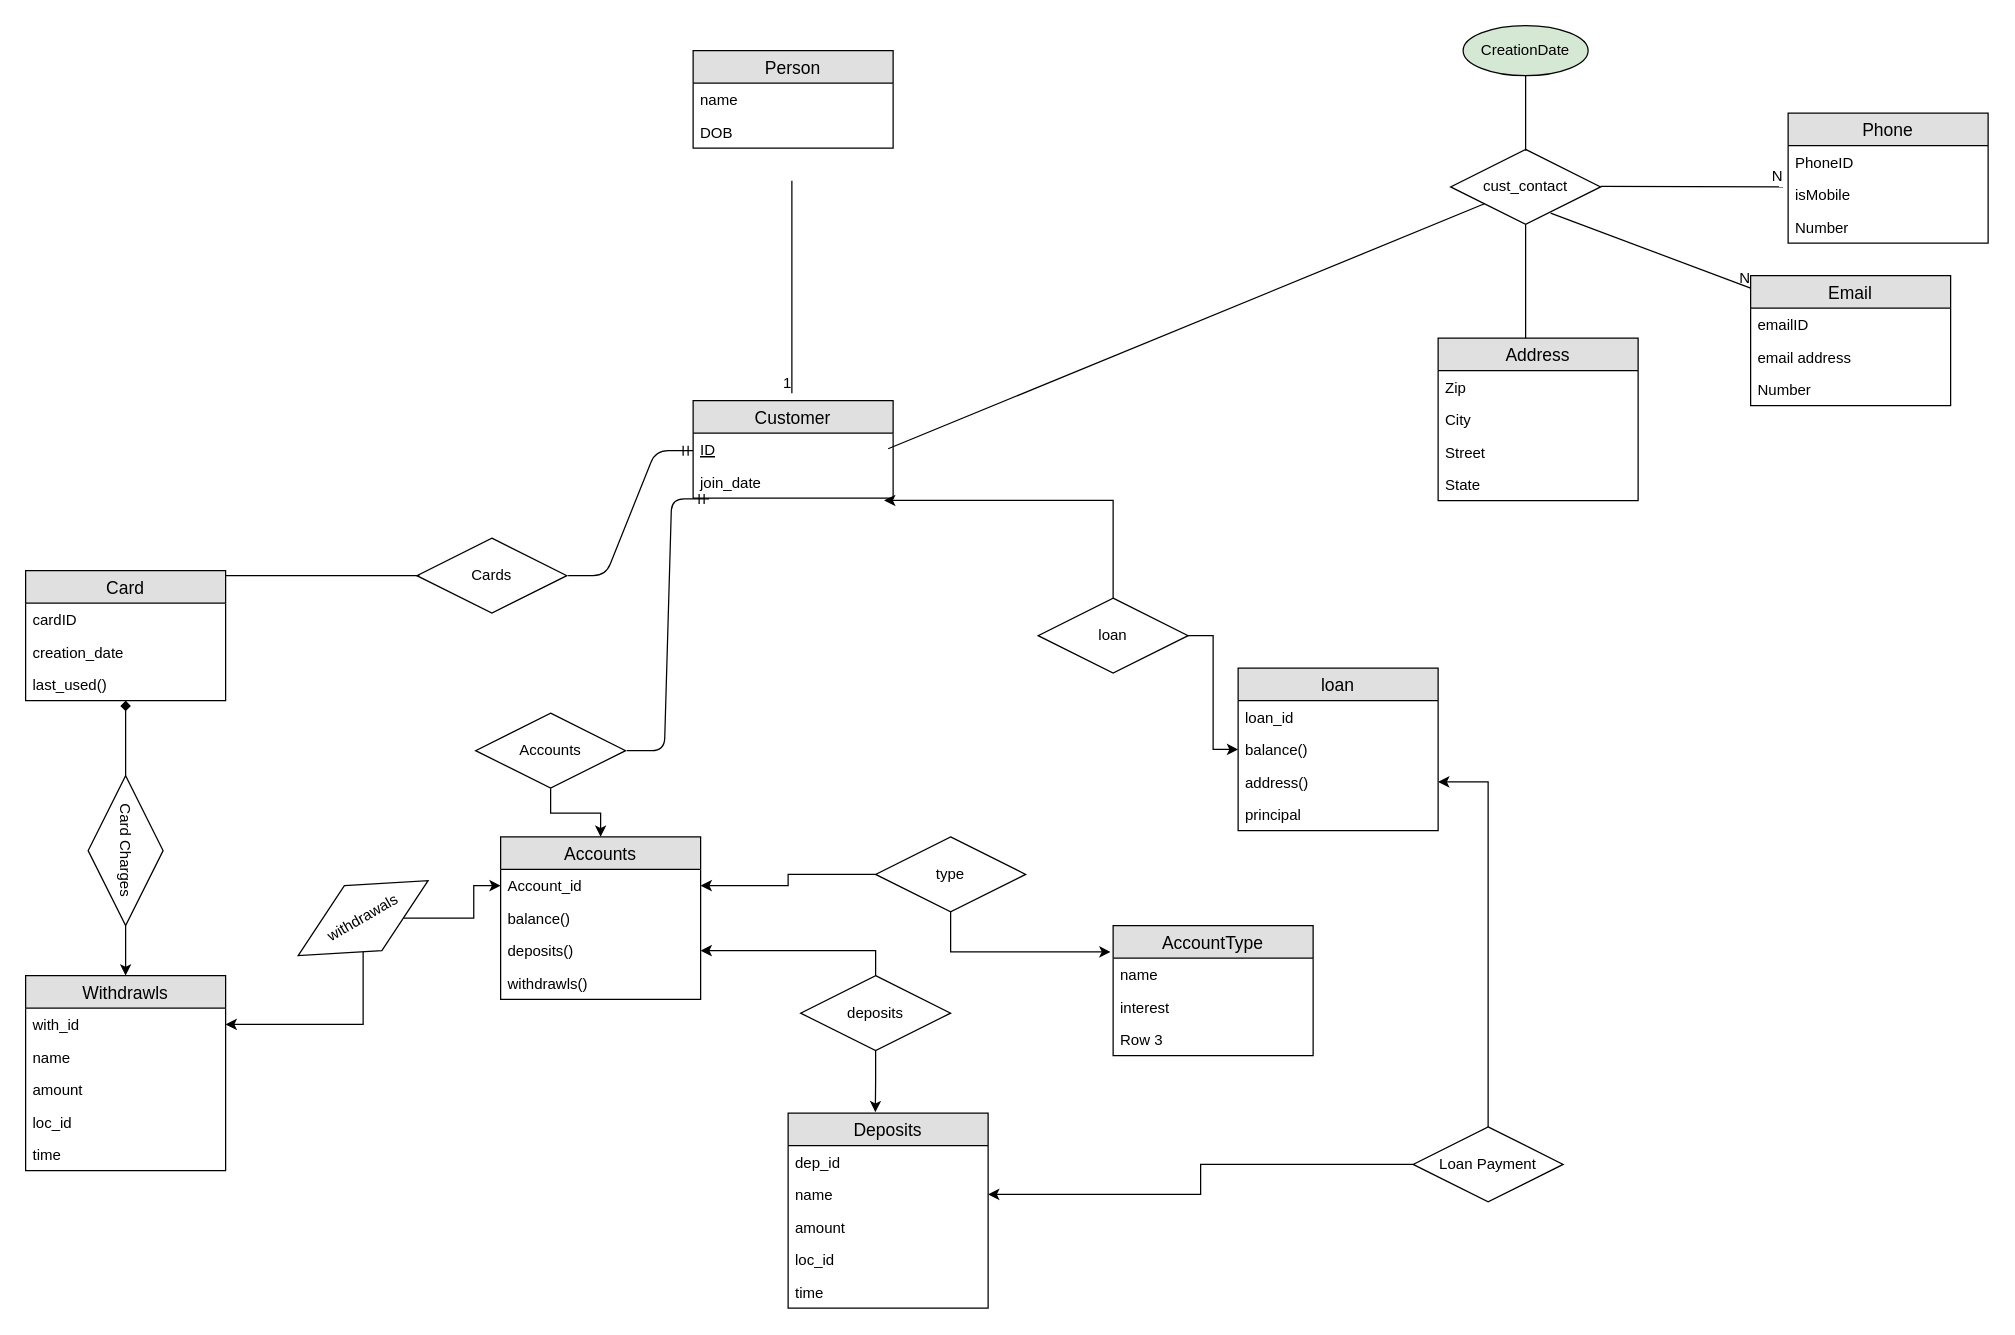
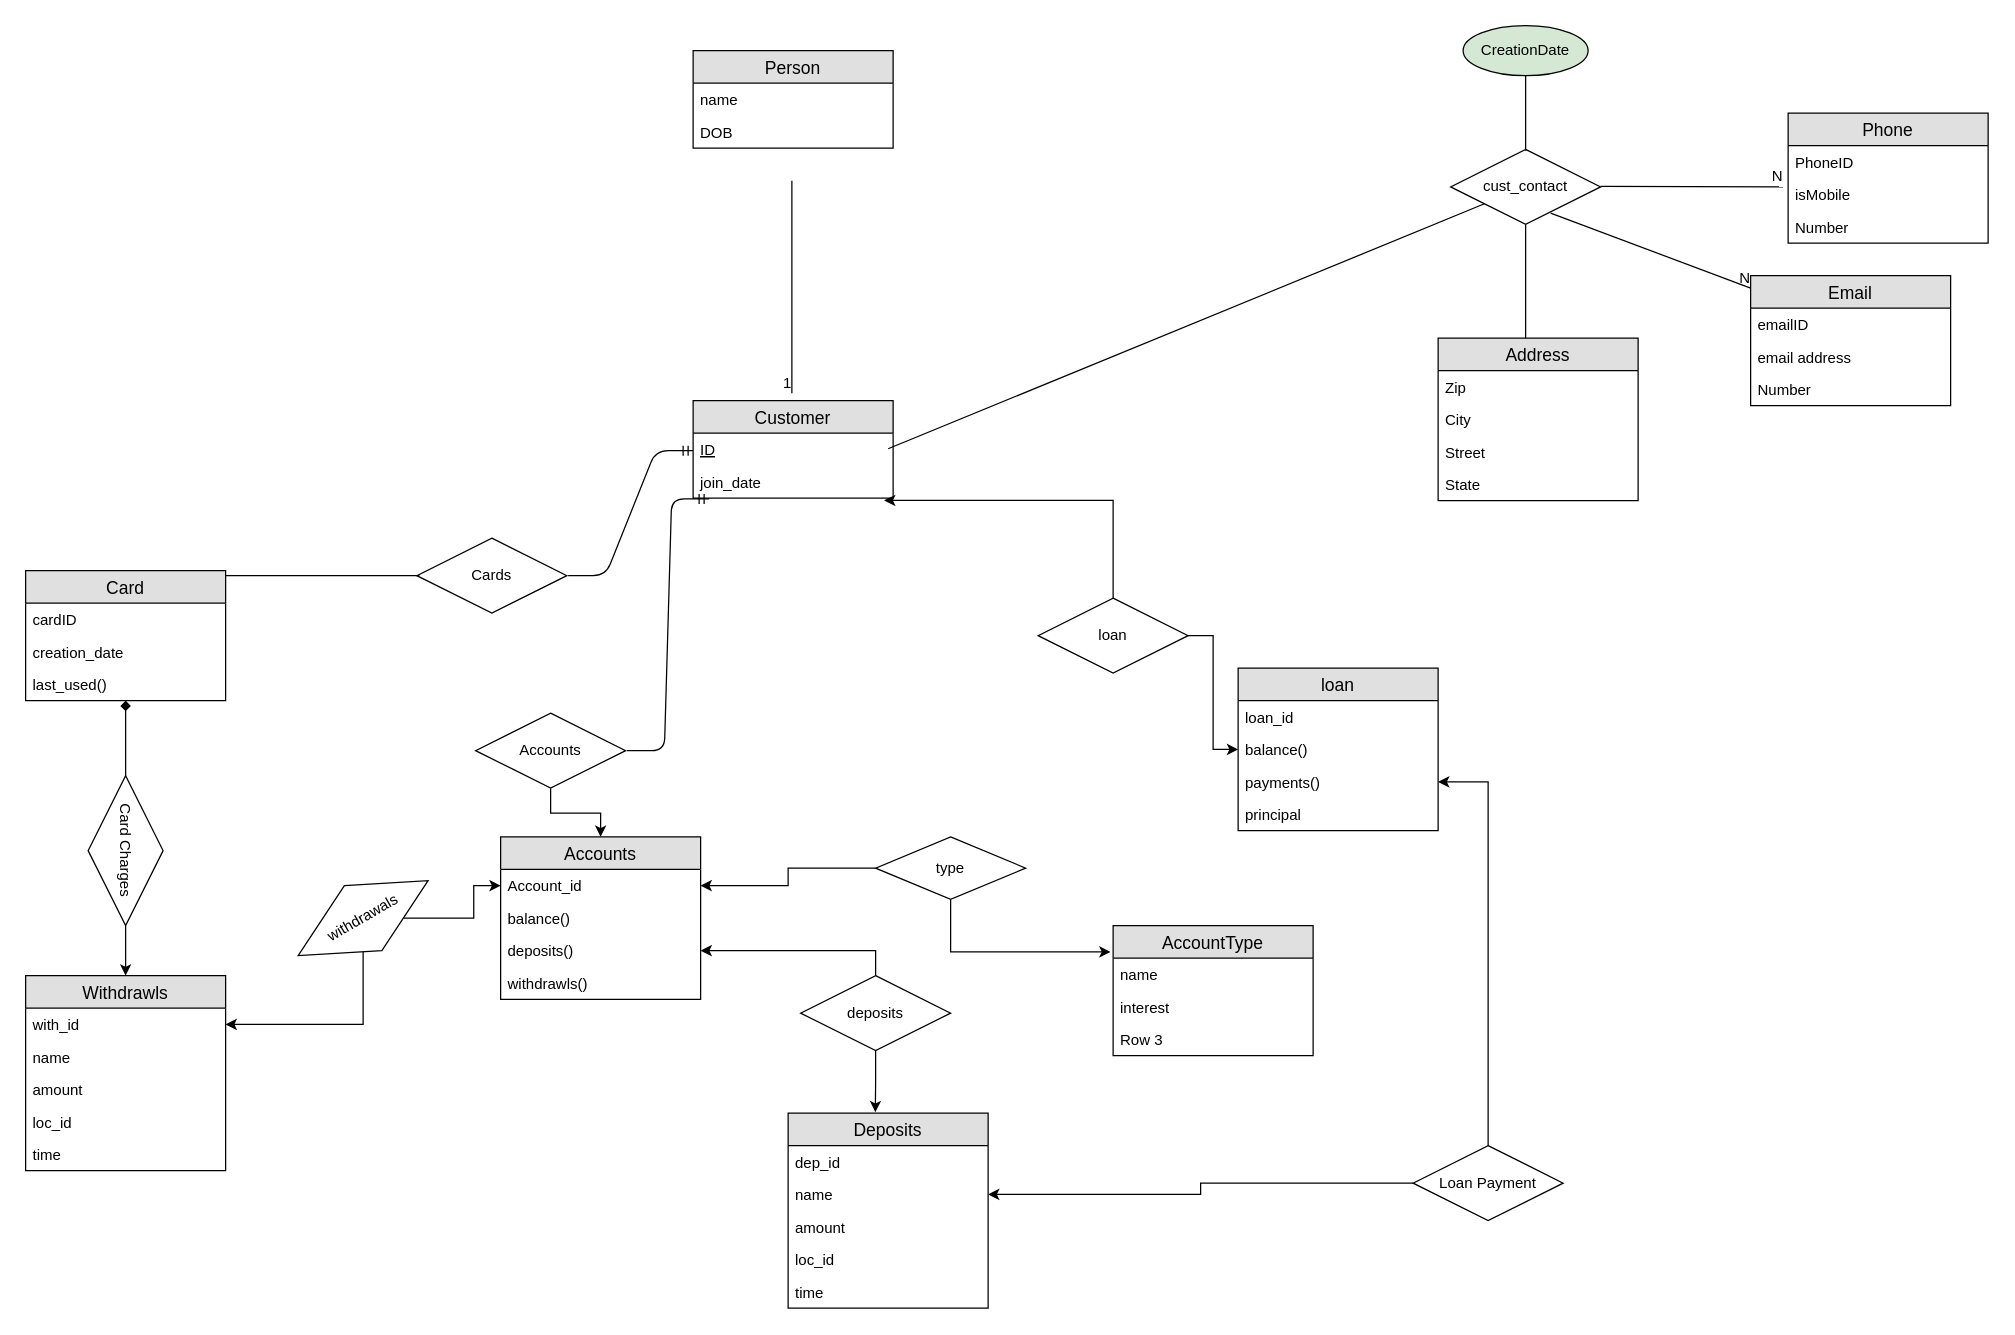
(1283, 783) -> (1287, 783)
(951, 874) -> (951, 868)
(1488, 1164) -> (1488, 1183)
